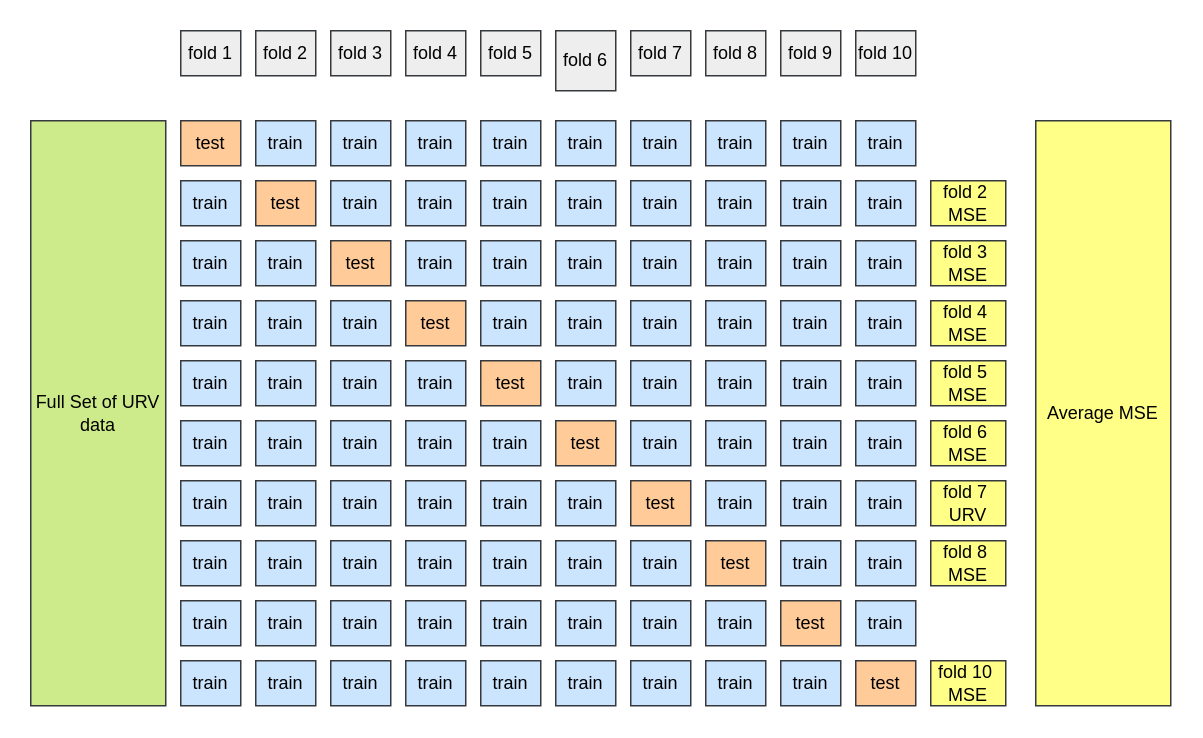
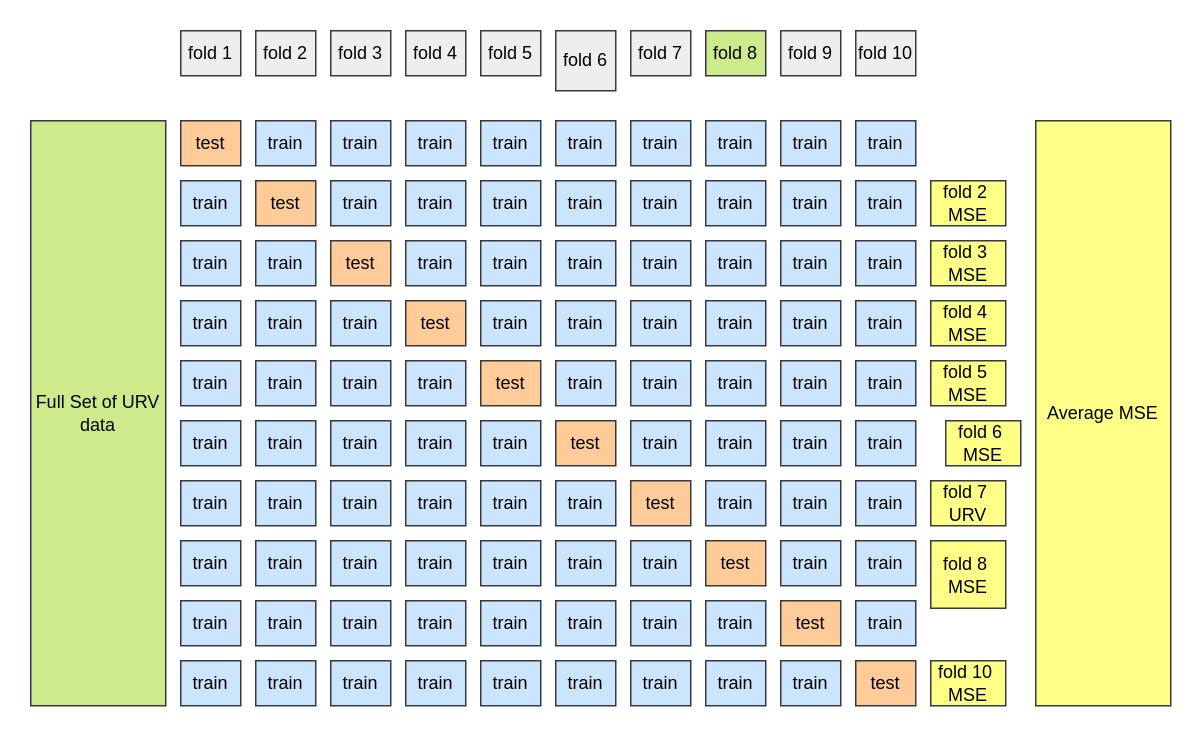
(736, 53) -> (736, 53)
(968, 443) -> (983, 443)
(968, 563) -> (968, 575)
